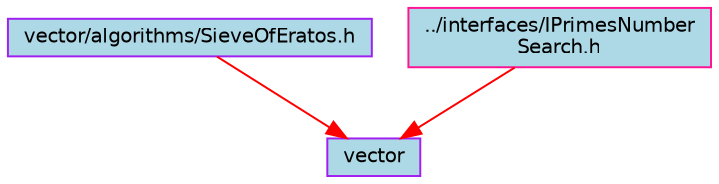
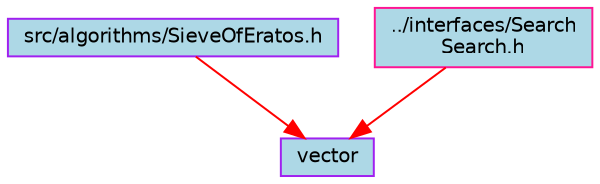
(190, 38) -> (173, 38)
(560, 38) -> (484, 38)
